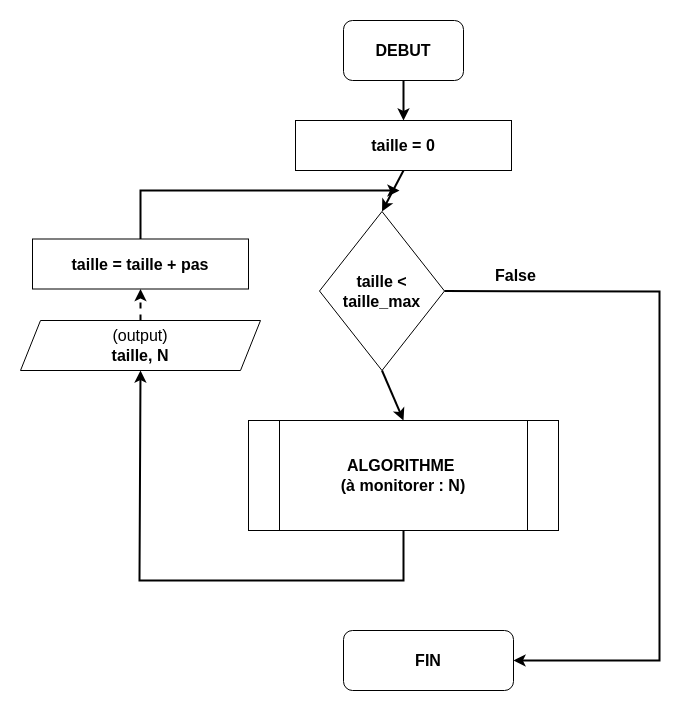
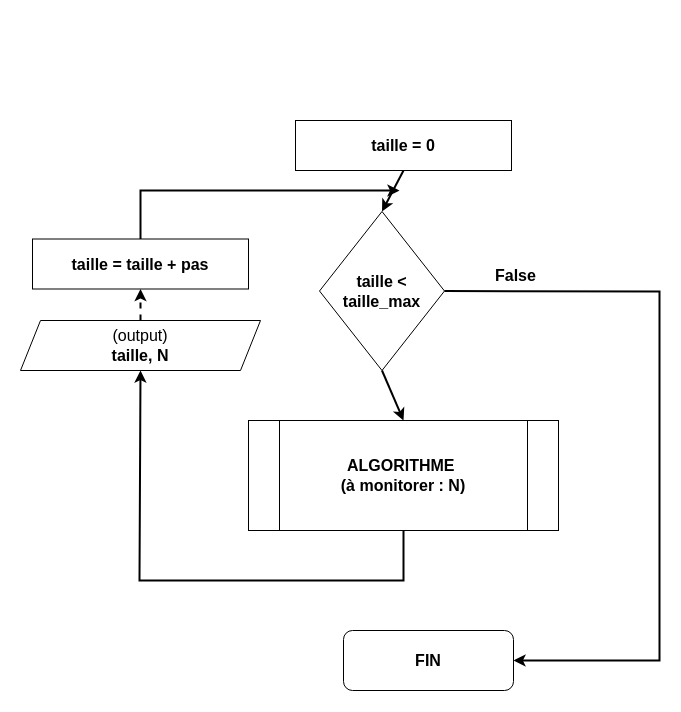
(404, 51) -> none
(404, 96) -> none
